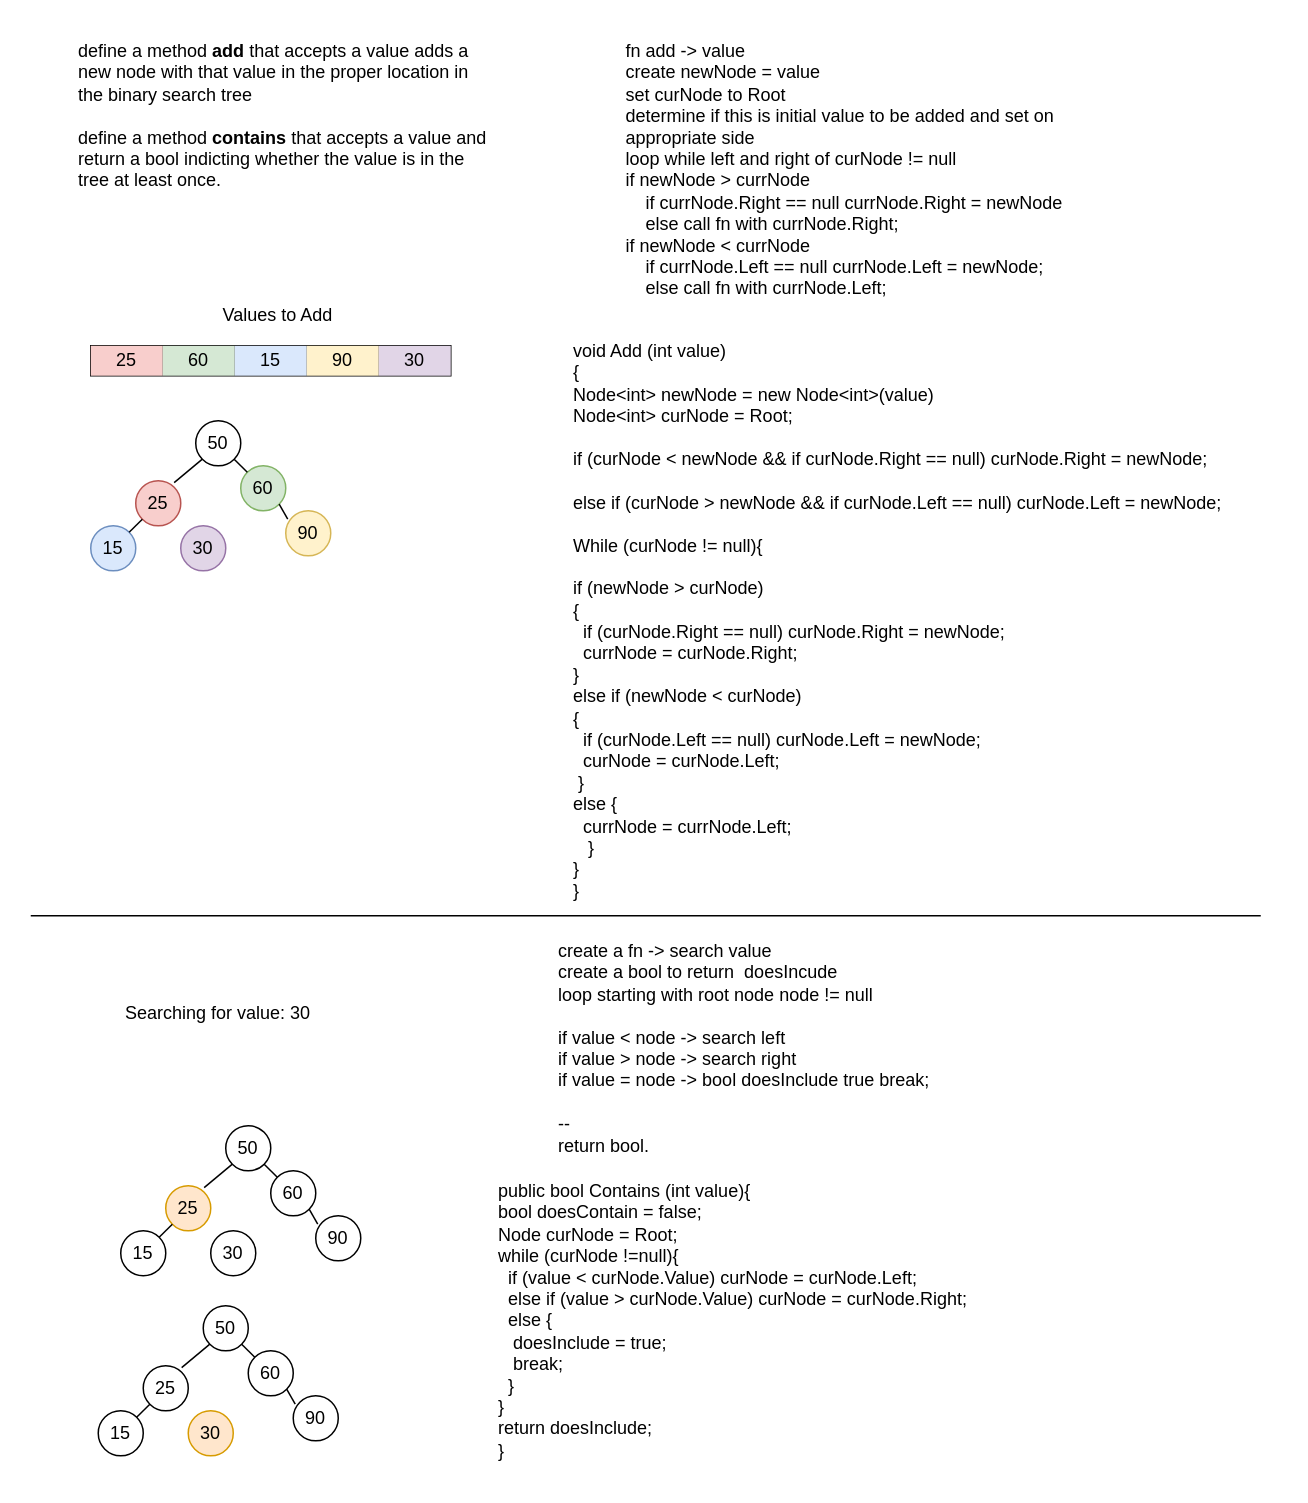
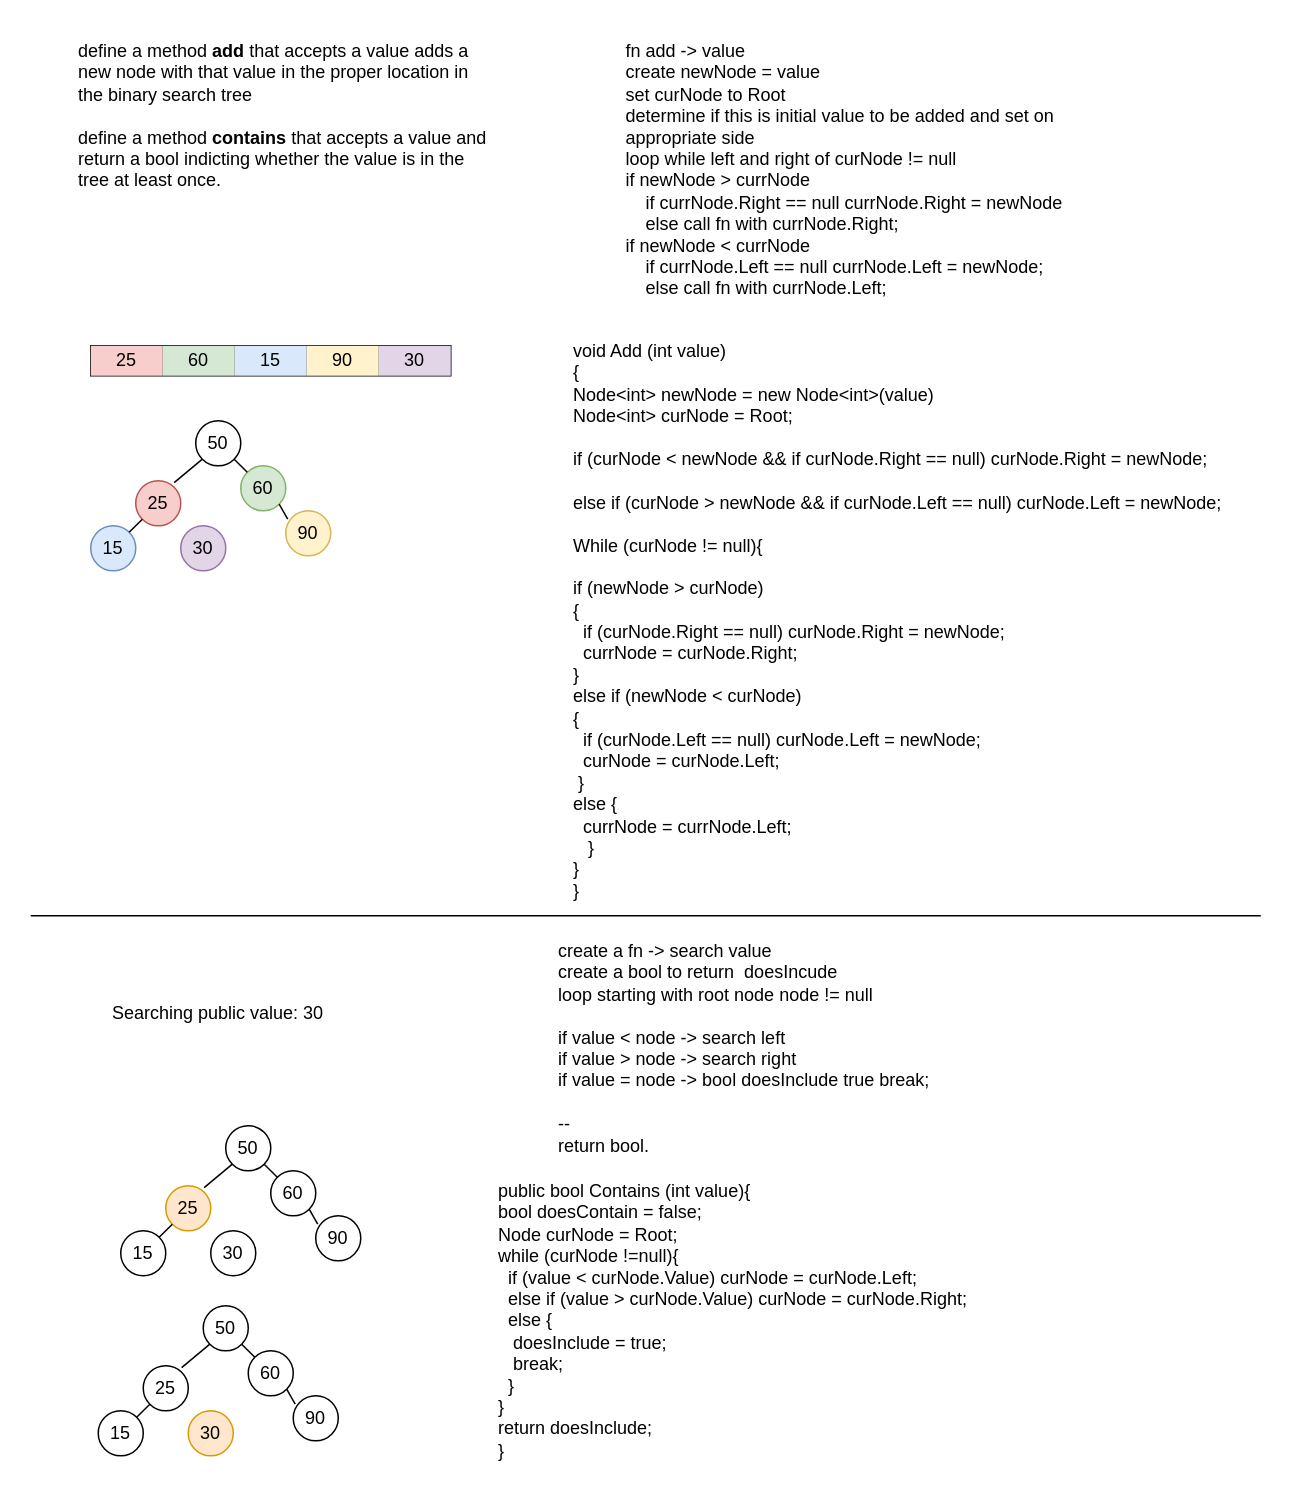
(278, 316) -> none
(218, 1013) -> (218, 1013)
